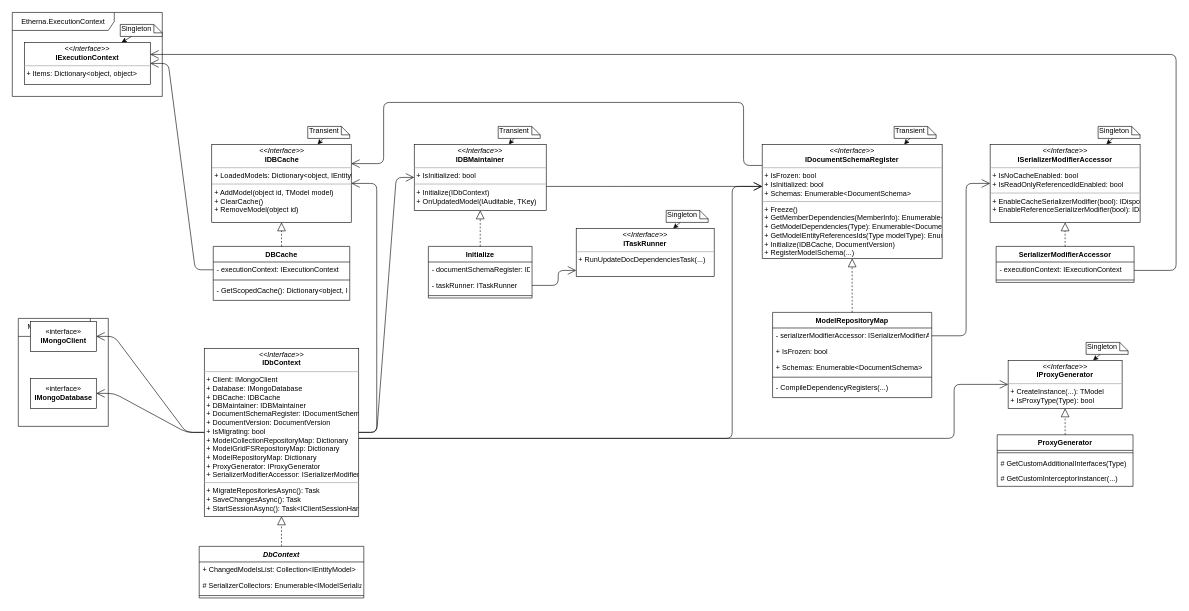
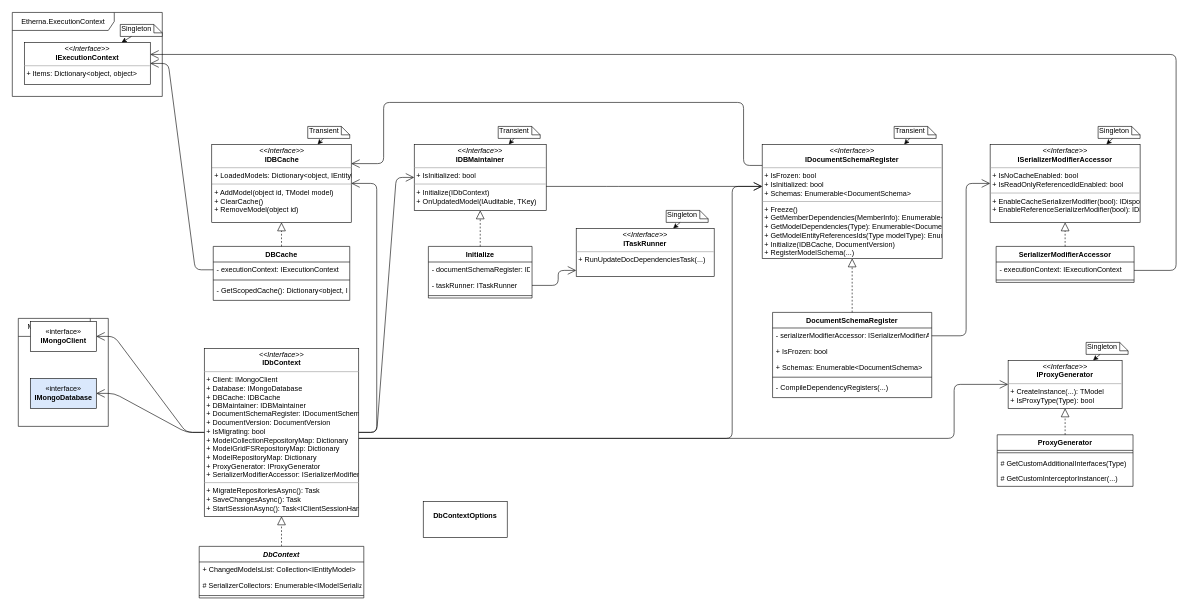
(852, 320) -> (852, 320)
(63, 393) -> (63, 393)
none -> (465, 519)
